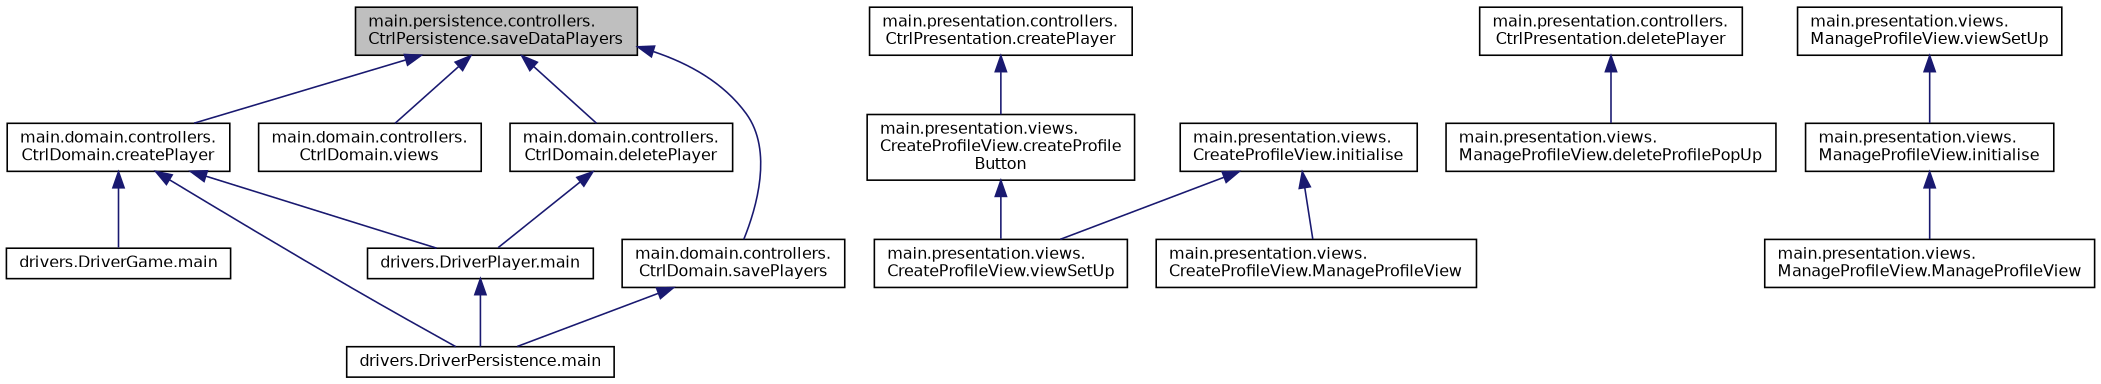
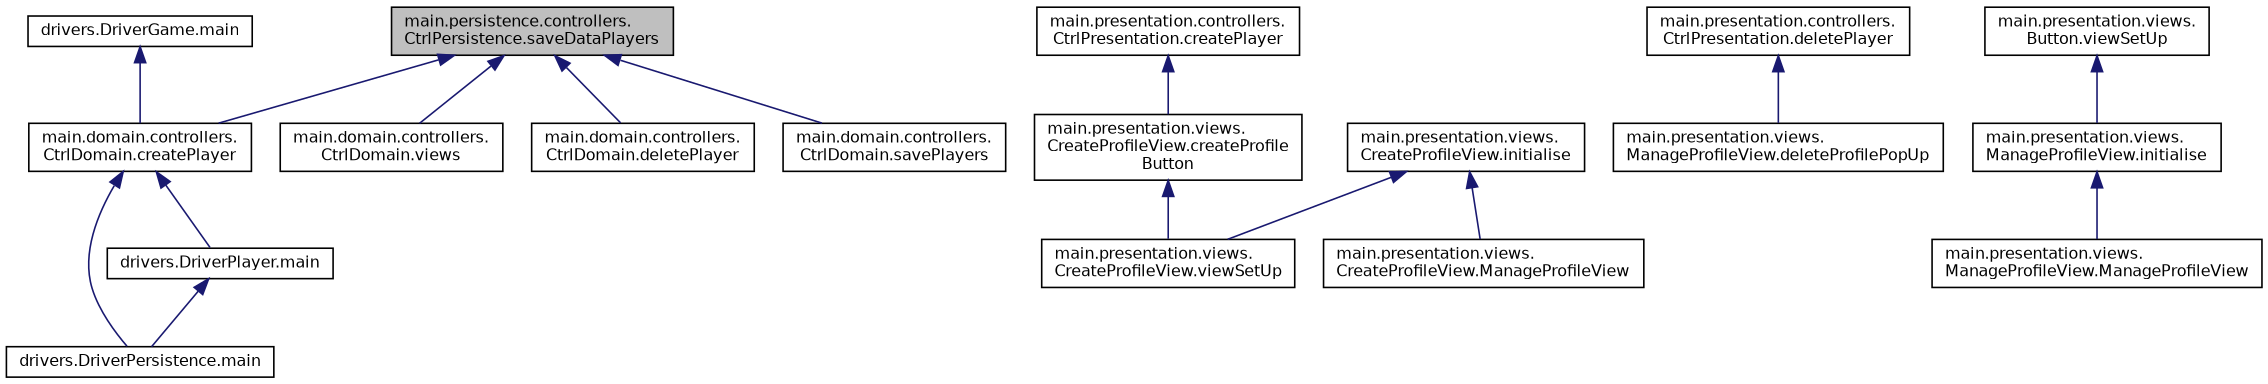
(1930, 31) -> (2097, 31)
(539, 215) -> none
(119, 218) -> (140, 93)
(588, 320) -> none
